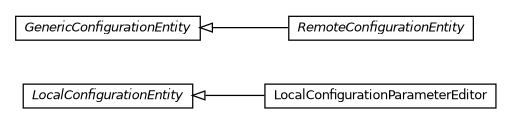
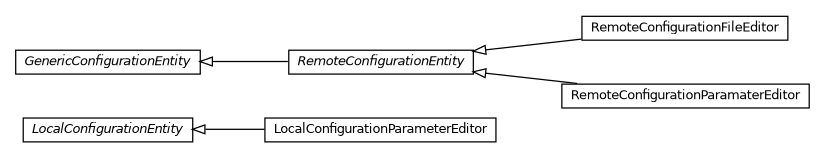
none -> (685, 28)
none -> (685, 95)
